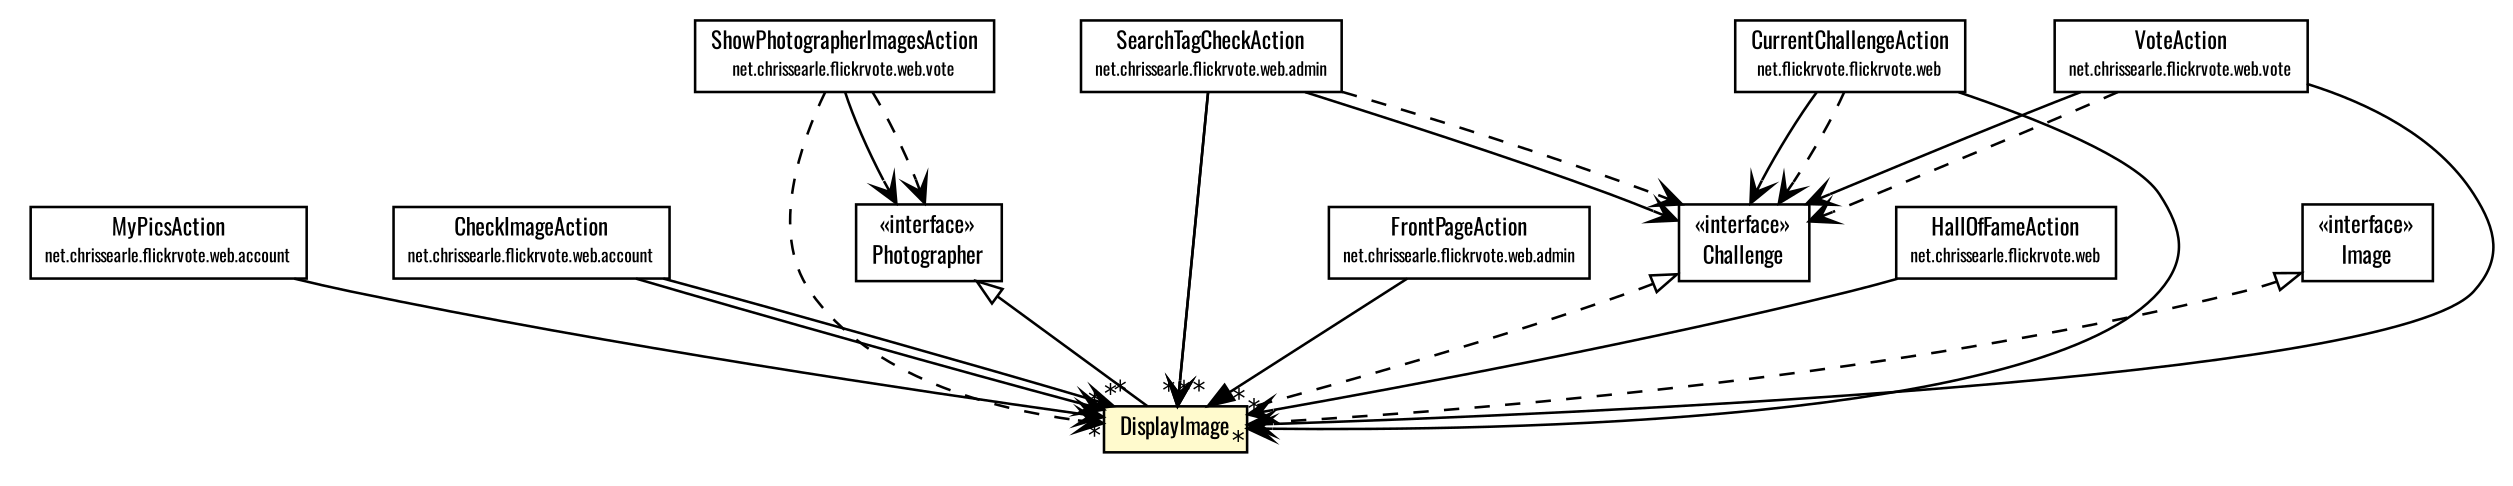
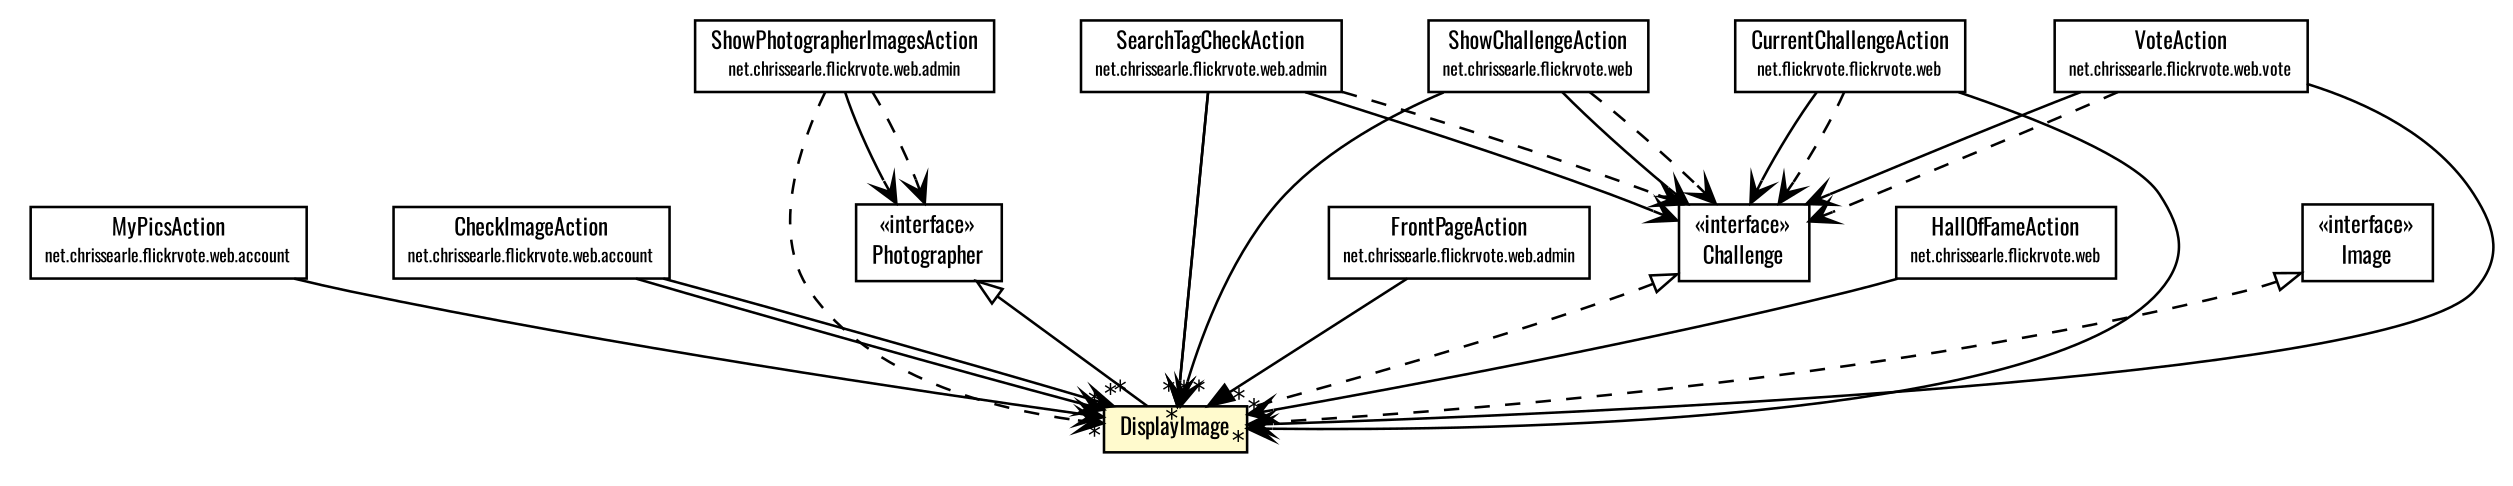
none -> (1538, 56)
(845, 70) -> (845, 70)
